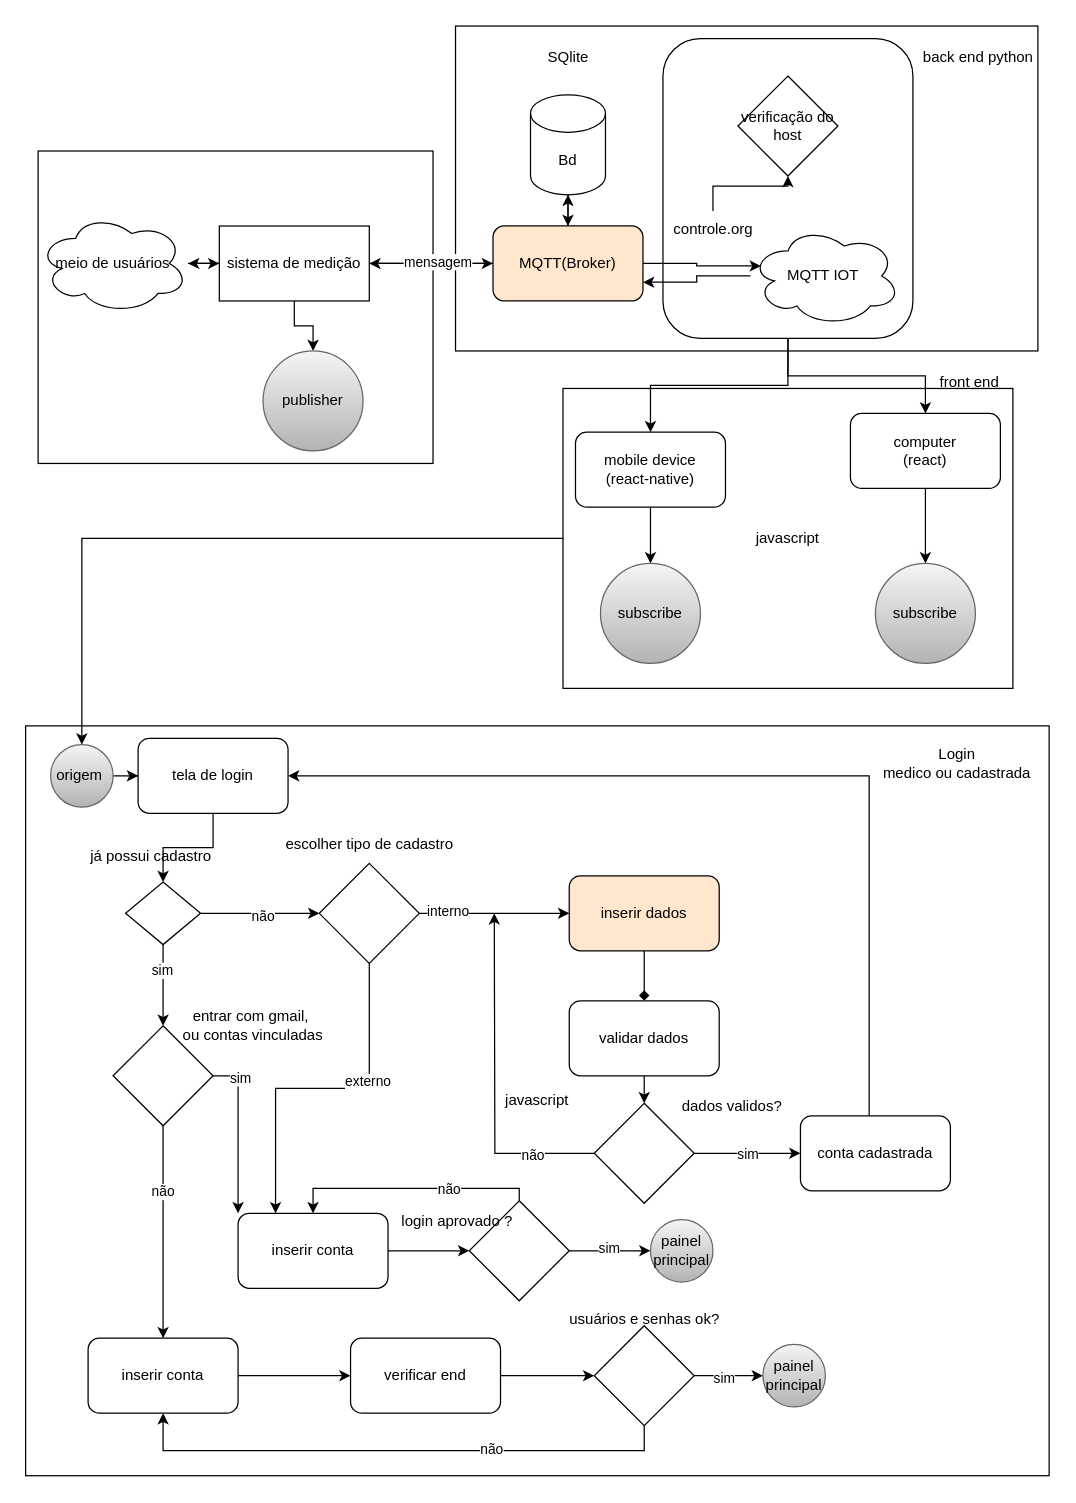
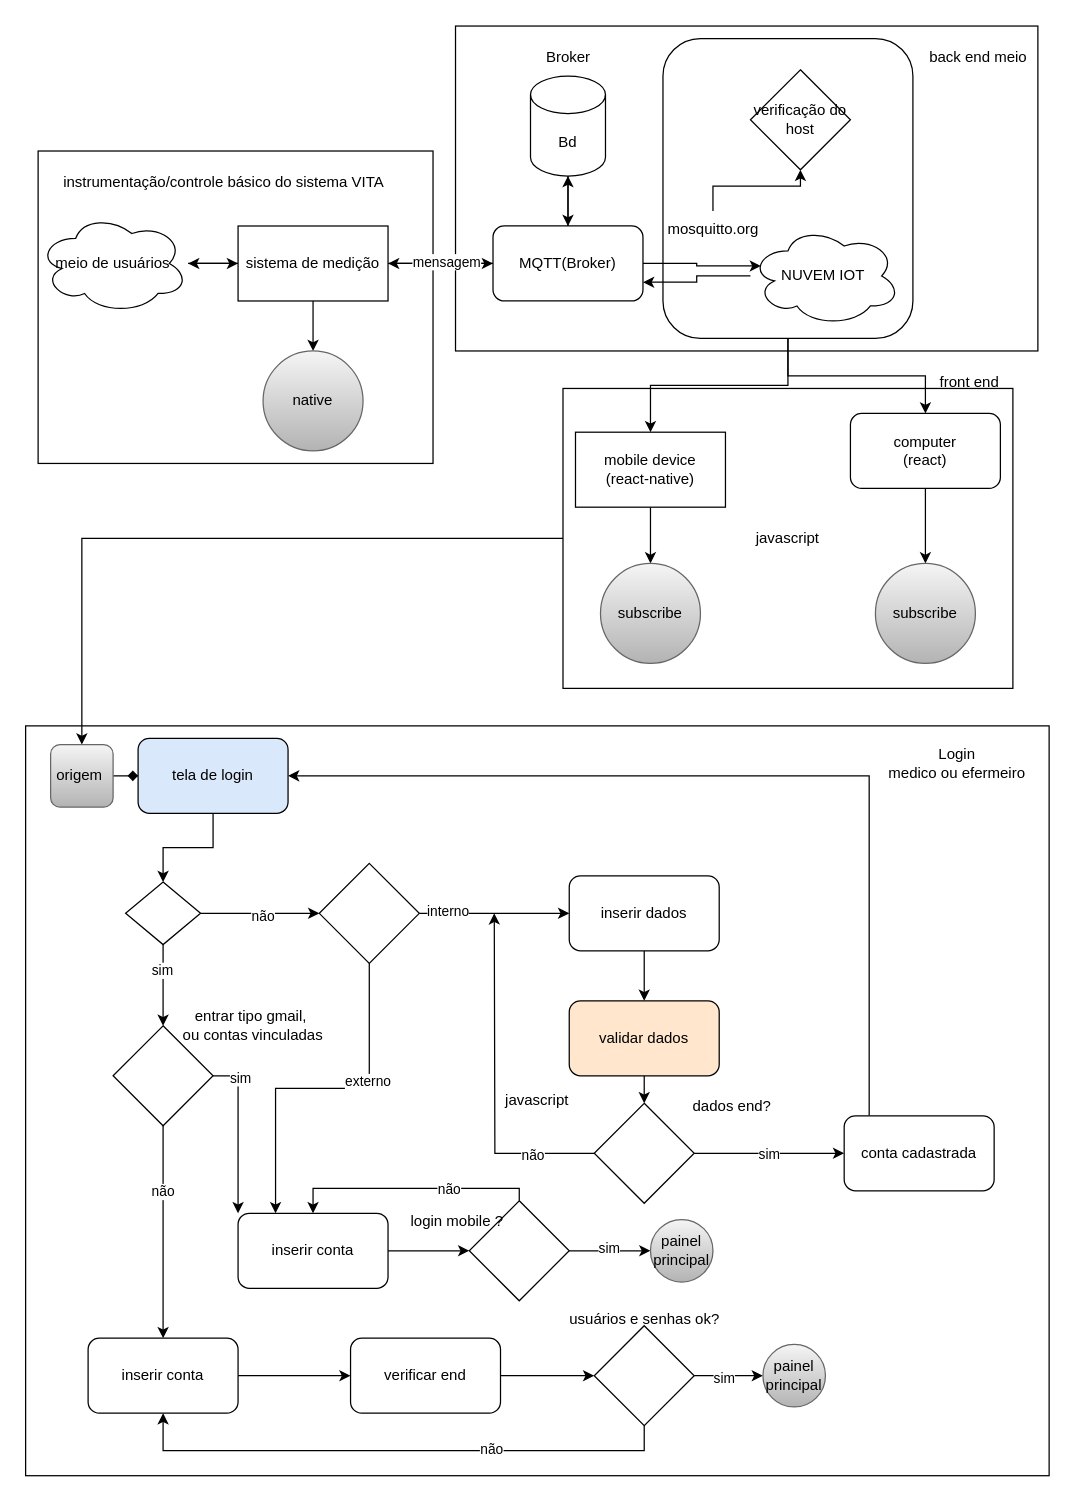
(569, 57) -> (569, 57)
(979, 57) -> (979, 57)
(788, 126) -> (801, 119)
(568, 144) -> (568, 126)
none -> (226, 182)
(714, 229) -> (714, 229)
(294, 263) -> (313, 263)
(568, 263) -> (568, 263)
(826, 276) -> (826, 276)
(313, 401) -> (313, 401)
(651, 469) -> (651, 469)
(958, 763) -> (958, 763)
(82, 776) -> (82, 776)
(128, 776) -> (127, 776)
(213, 776) -> (213, 776)
(369, 844) -> none
(151, 857) -> none
(644, 913) -> (644, 913)
(644, 990) -> (644, 991)
(251, 1026) -> (251, 1026)
(644, 1038) -> (644, 1038)
(733, 1107) -> (733, 1107)
(876, 1153) -> (919, 1153)
(458, 1222) -> (458, 1222)
